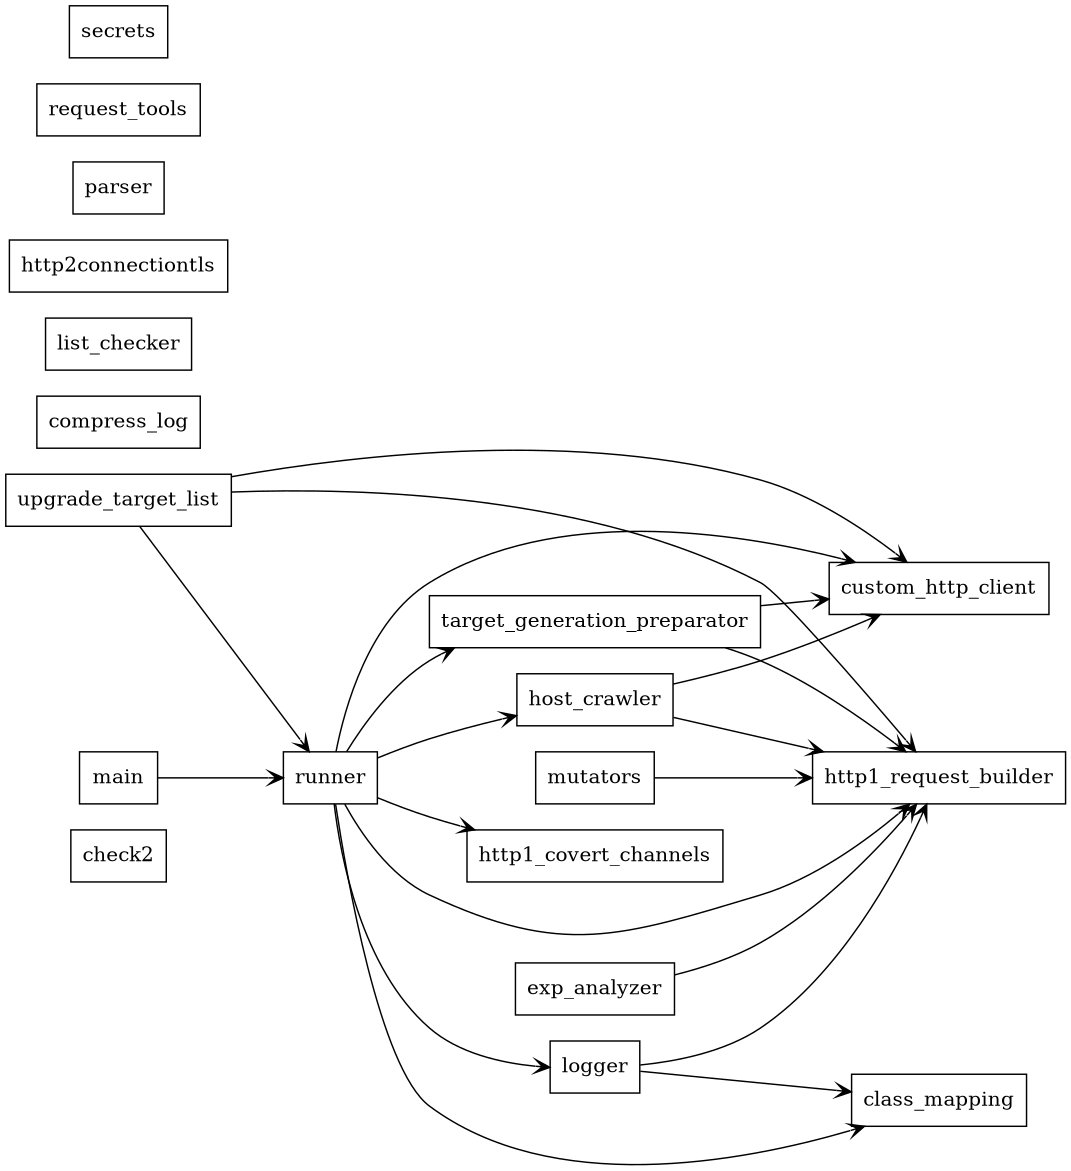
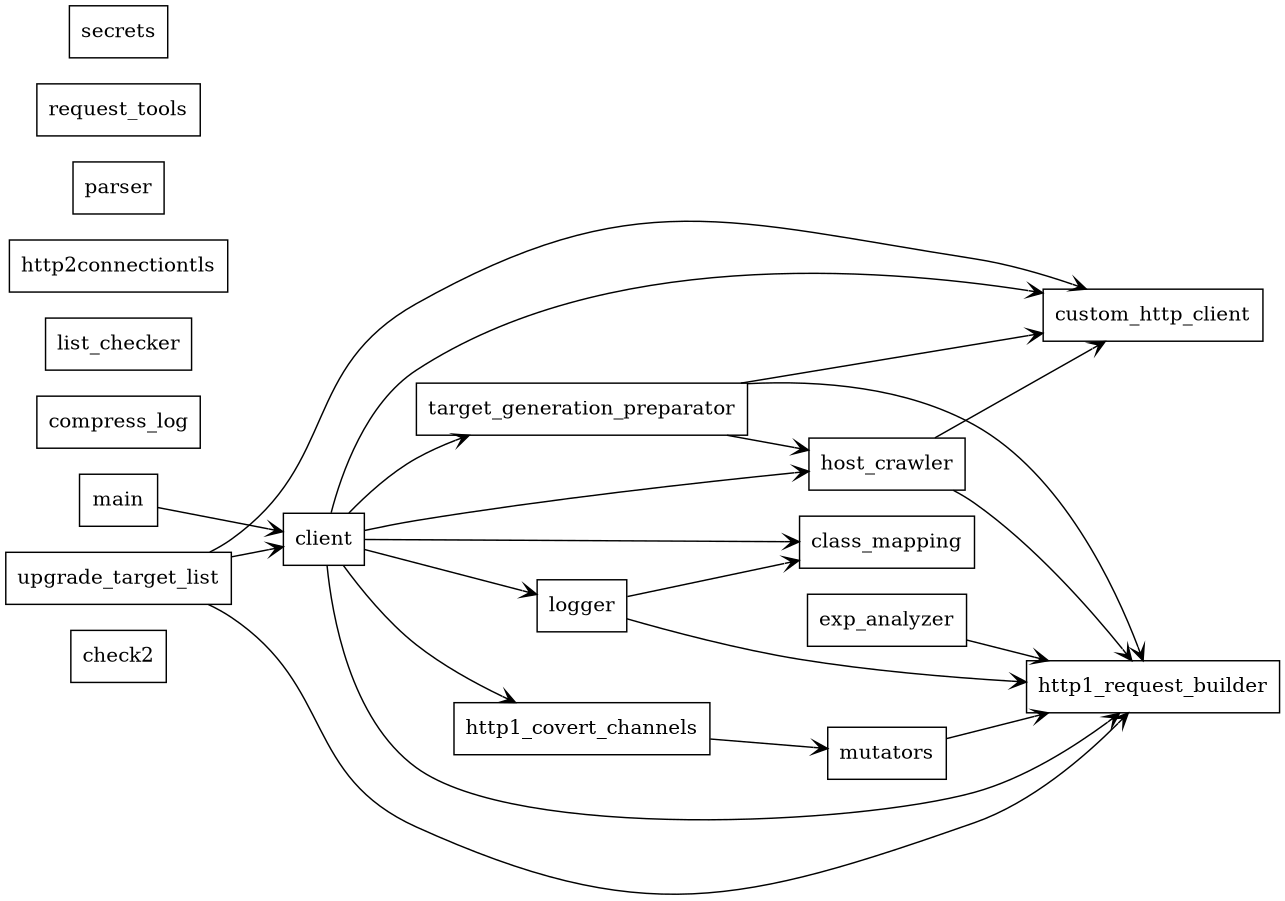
none -> (761, 441)
none -> (762, 743)
(330, 778) -> (324, 539)
